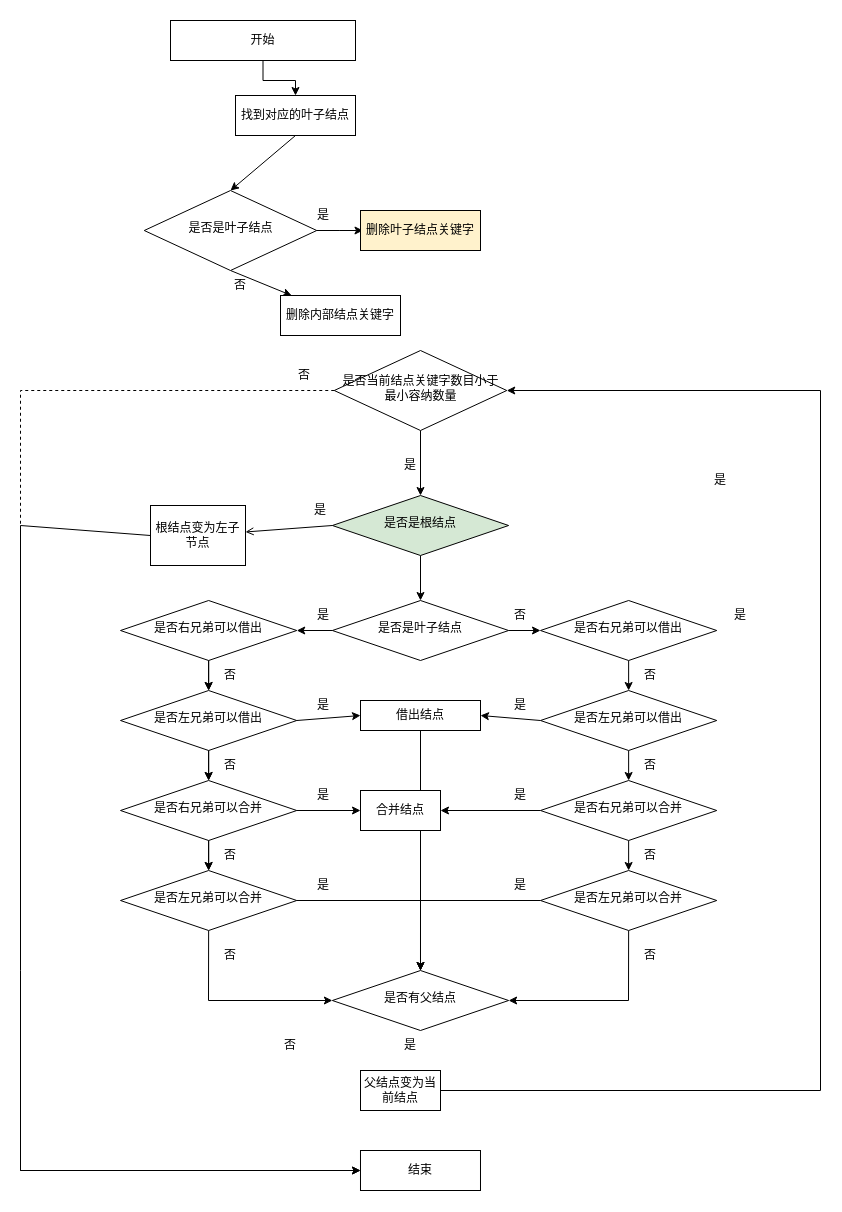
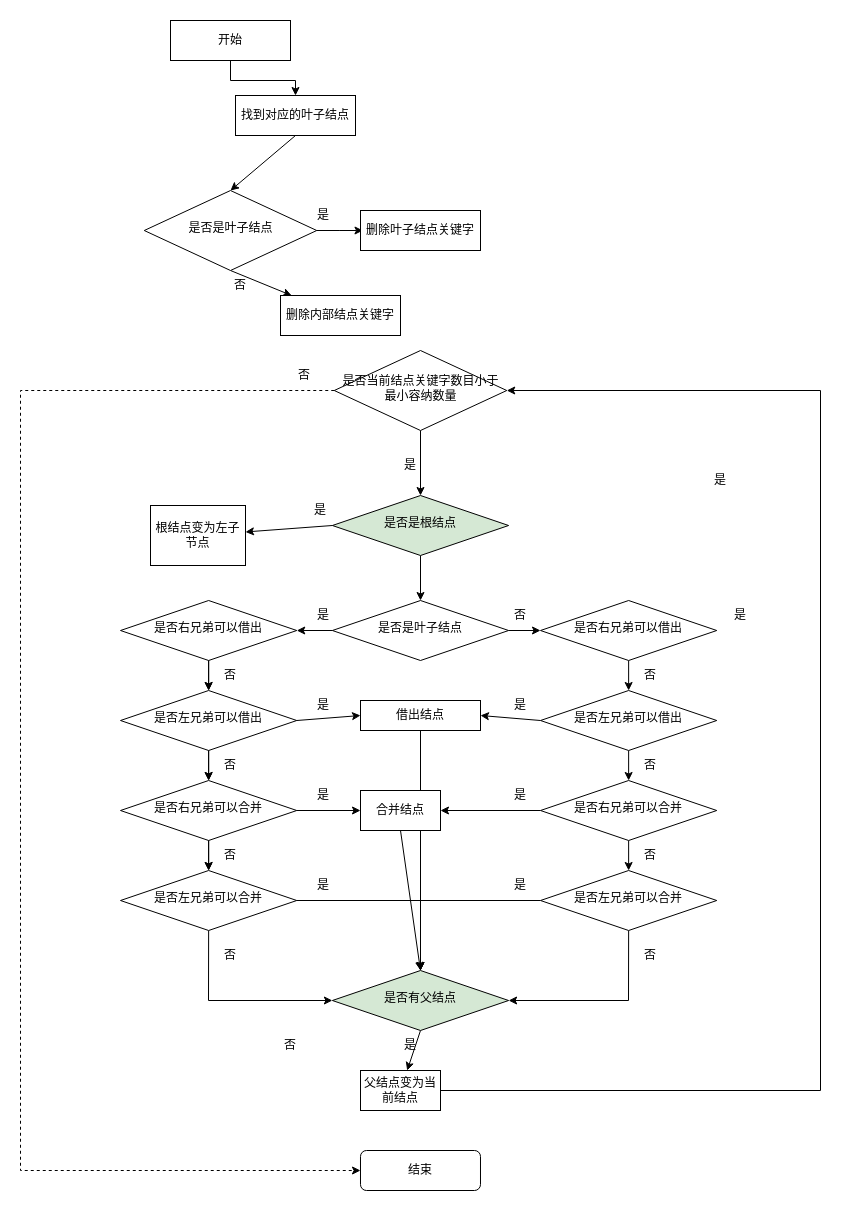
(263, 41) -> (231, 41)
(421, 231) -> (421, 231)
(87, 531) -> none
(252, 532) -> (254, 531)
none -> (409, 893)
(420, 1001) -> (420, 1001)
none -> (415, 1047)
(420, 1171) -> (420, 1171)
